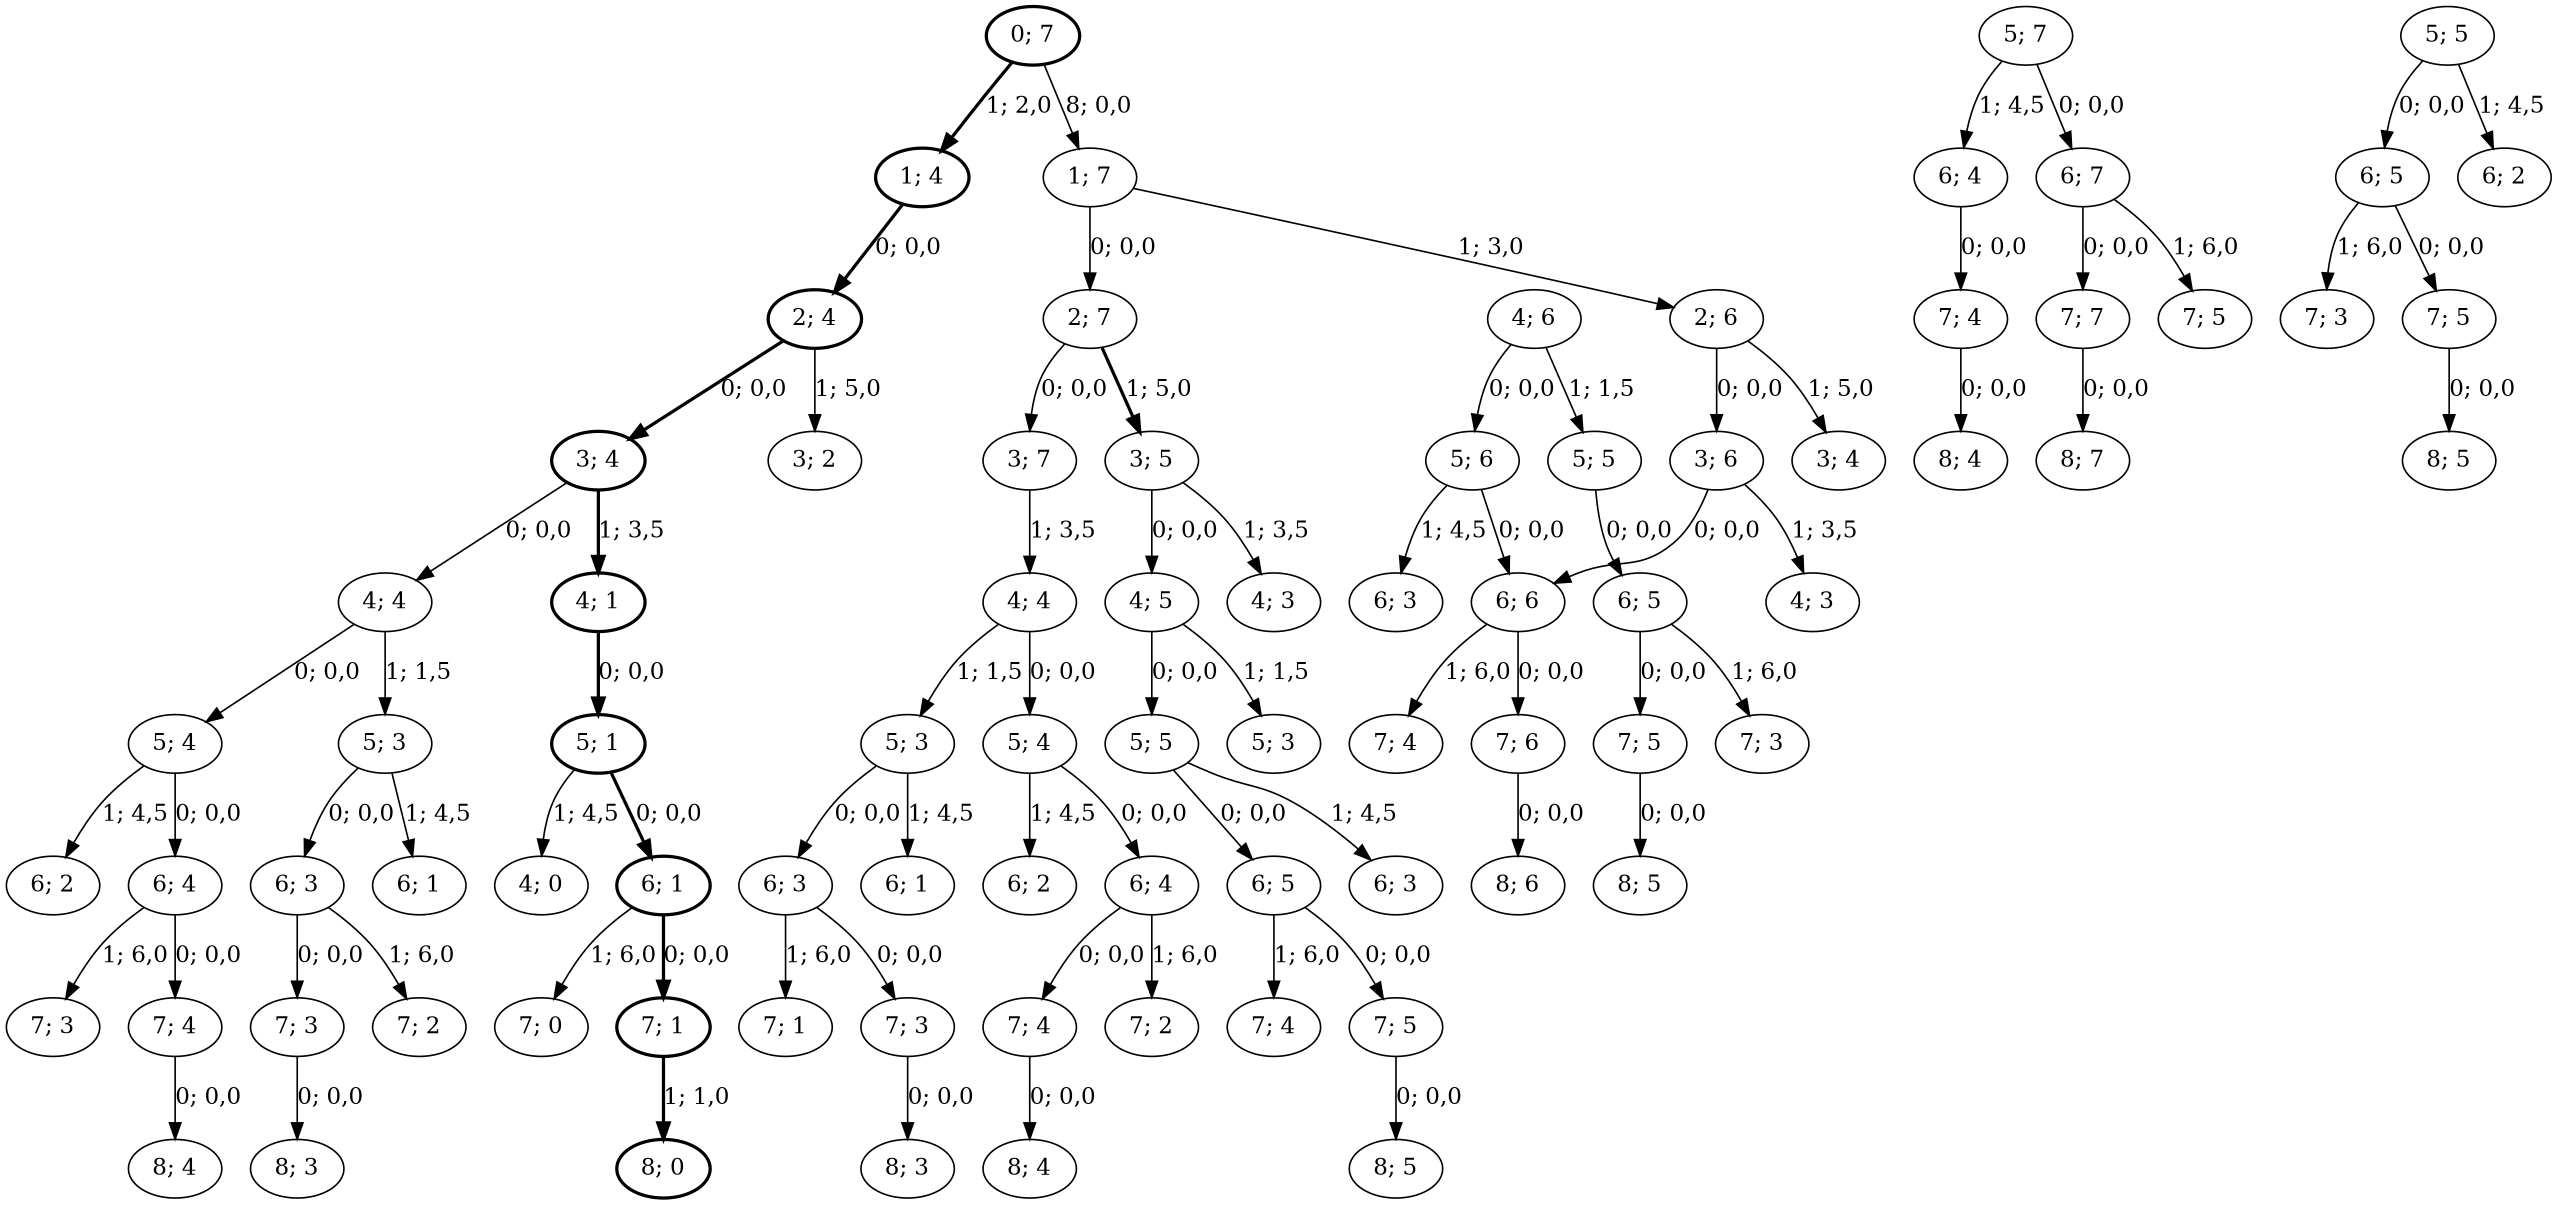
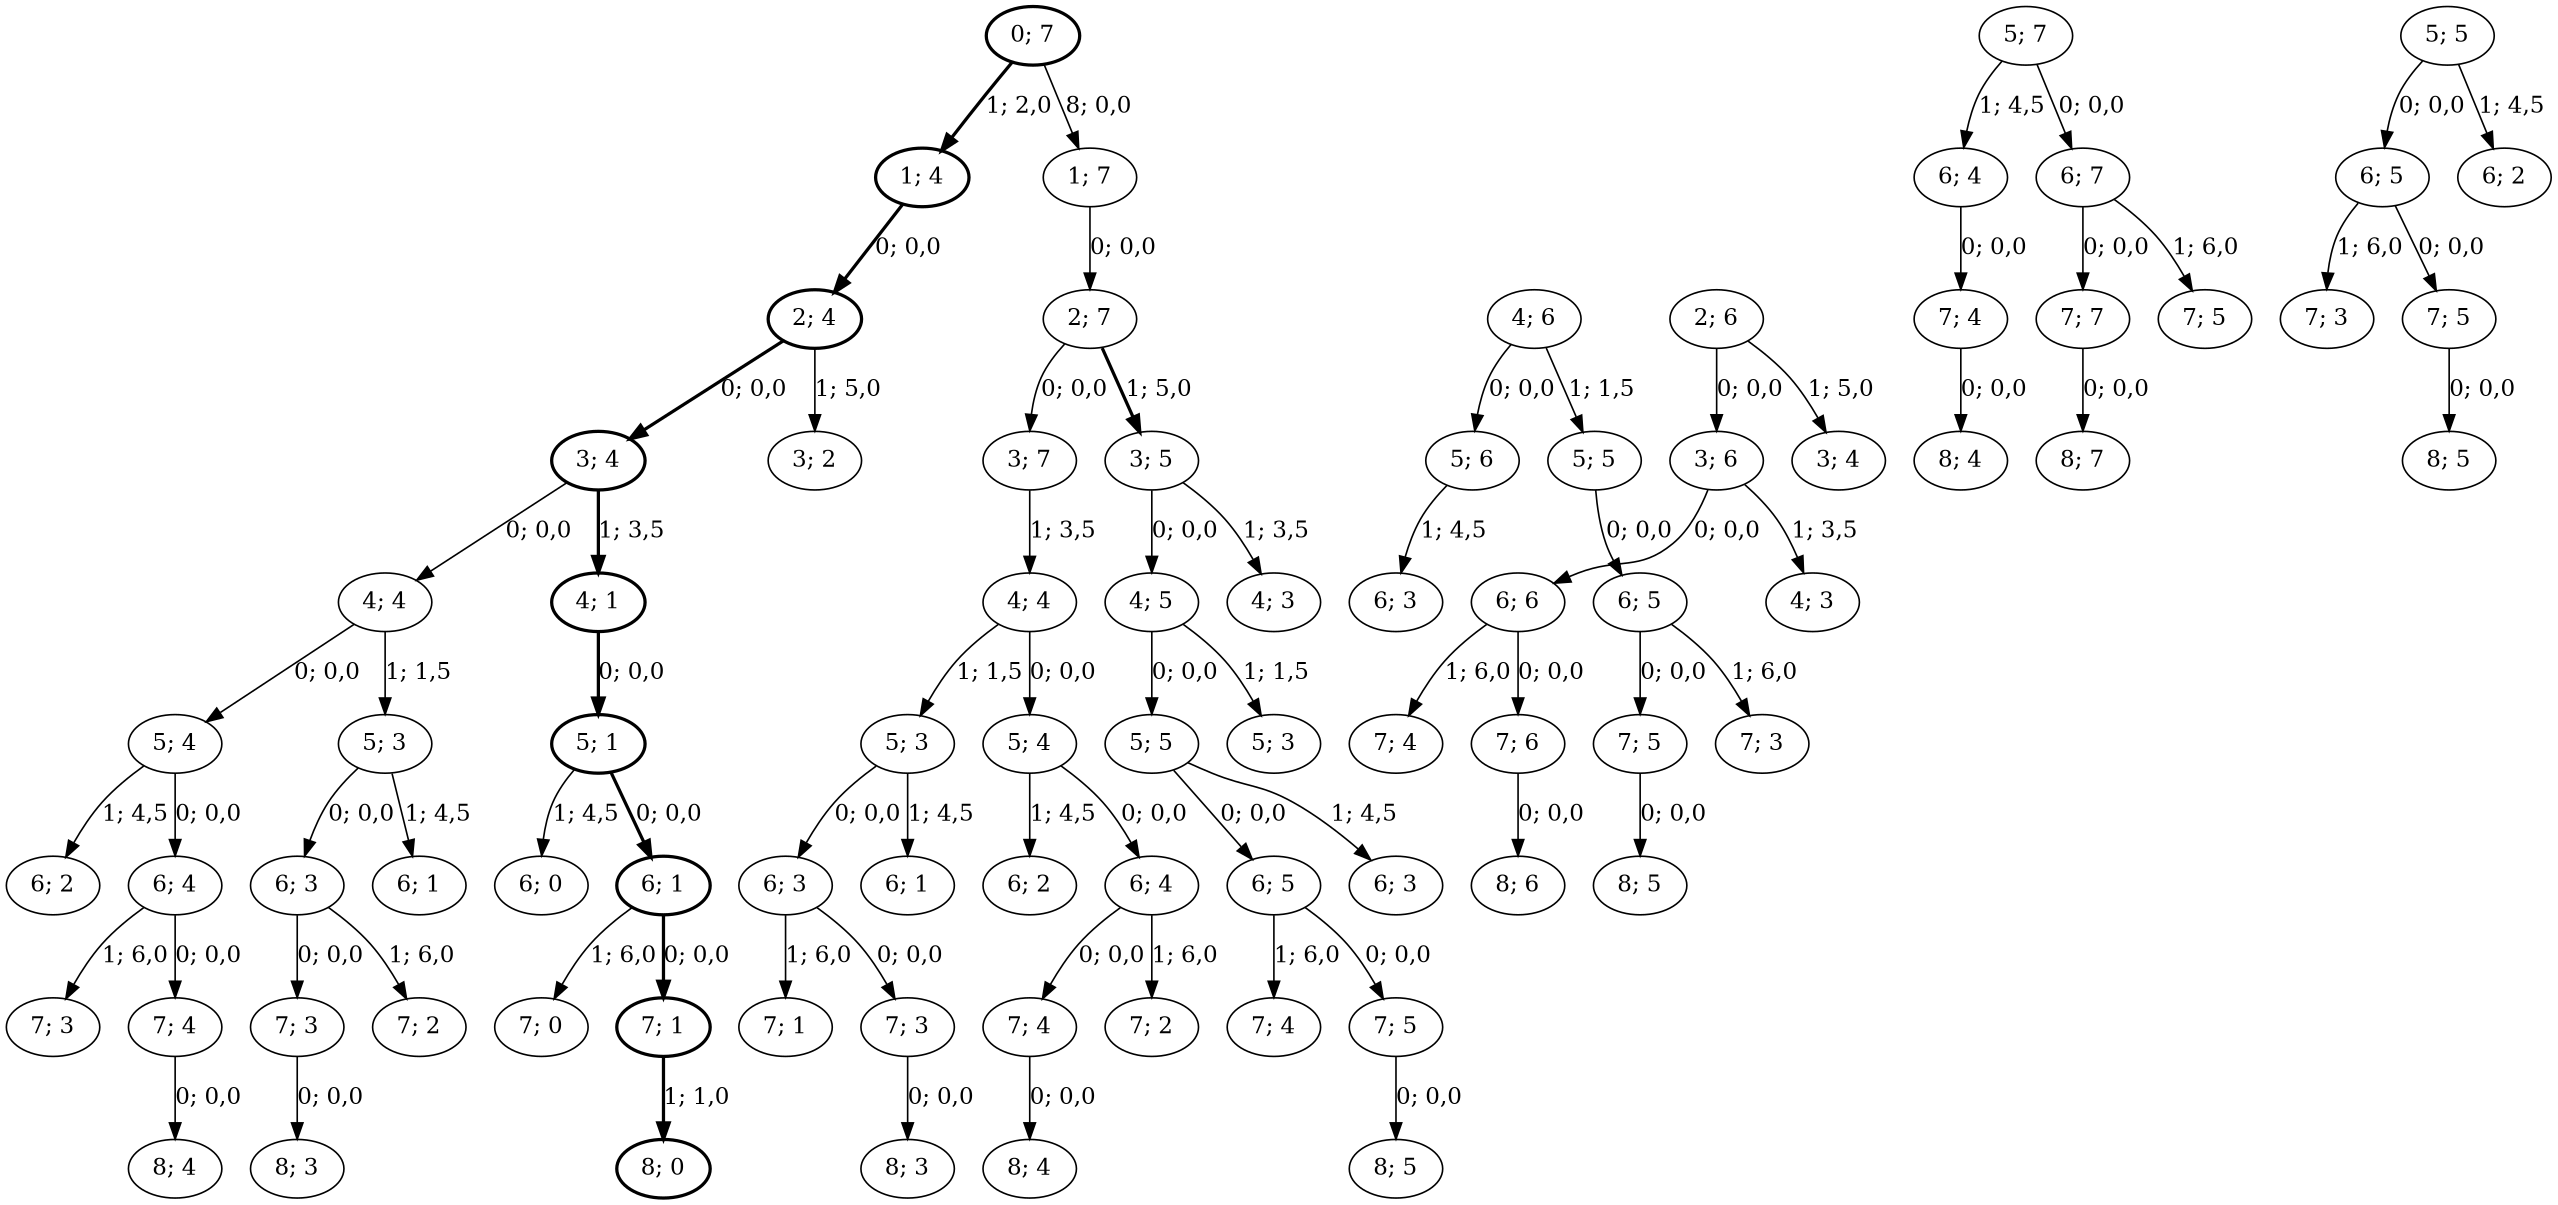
(1396, 245) -> none
(1493, 524) -> none
(541, 886) -> (541, 886)
